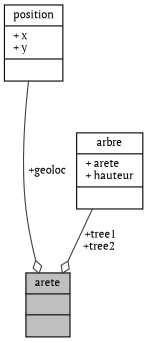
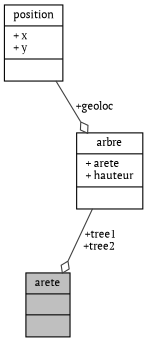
(24, 171) -> (68, 101)
